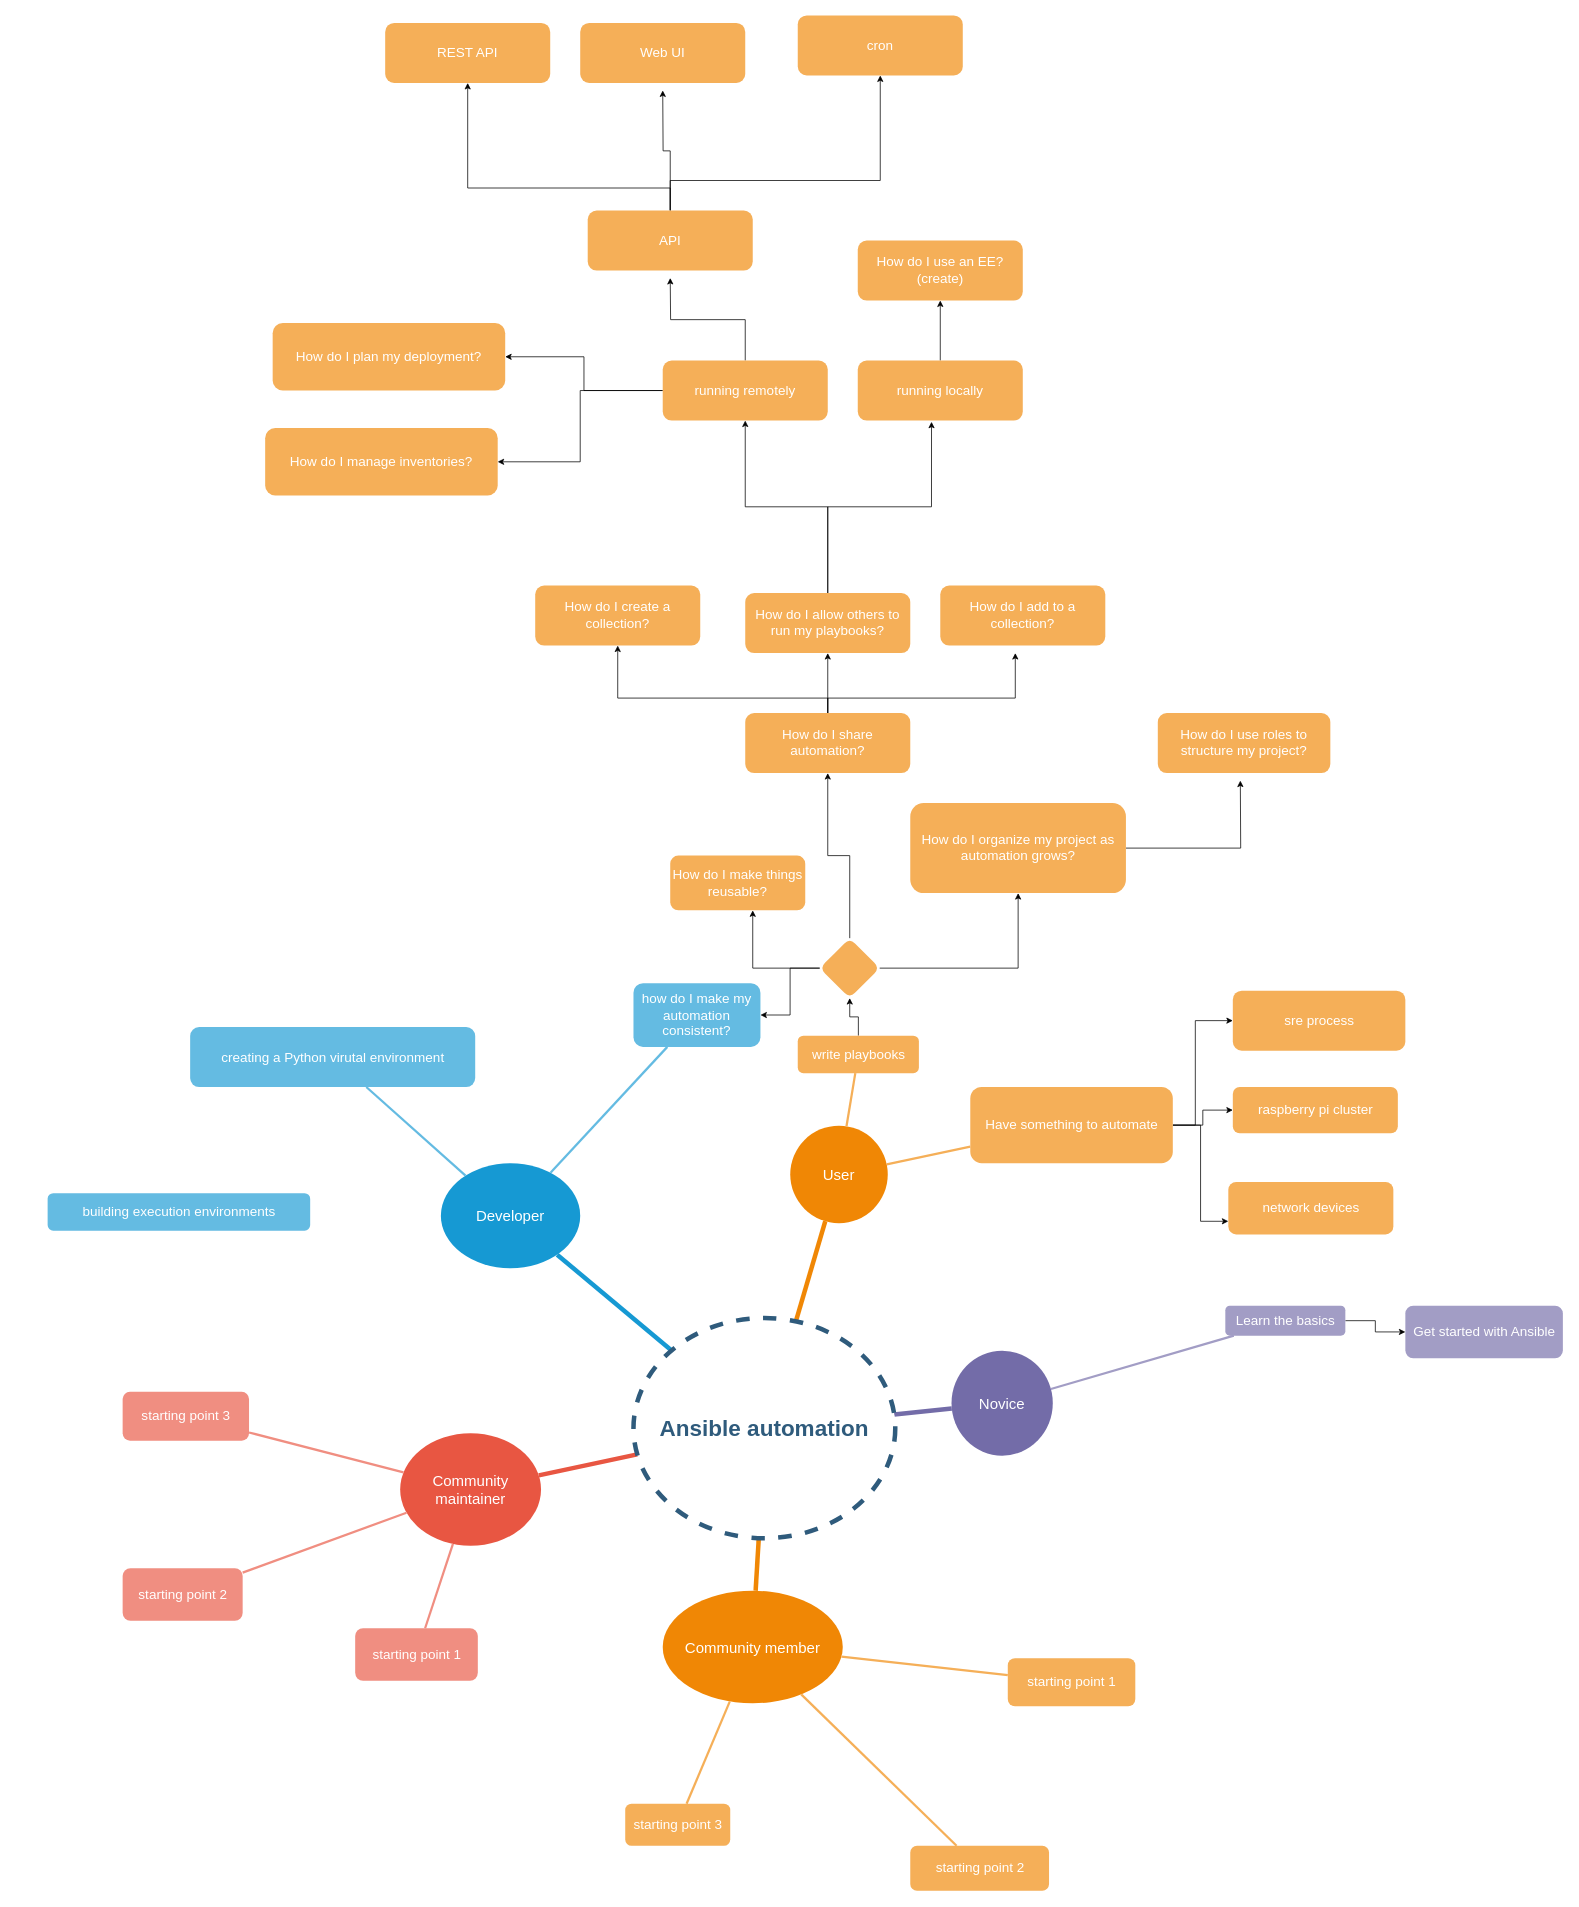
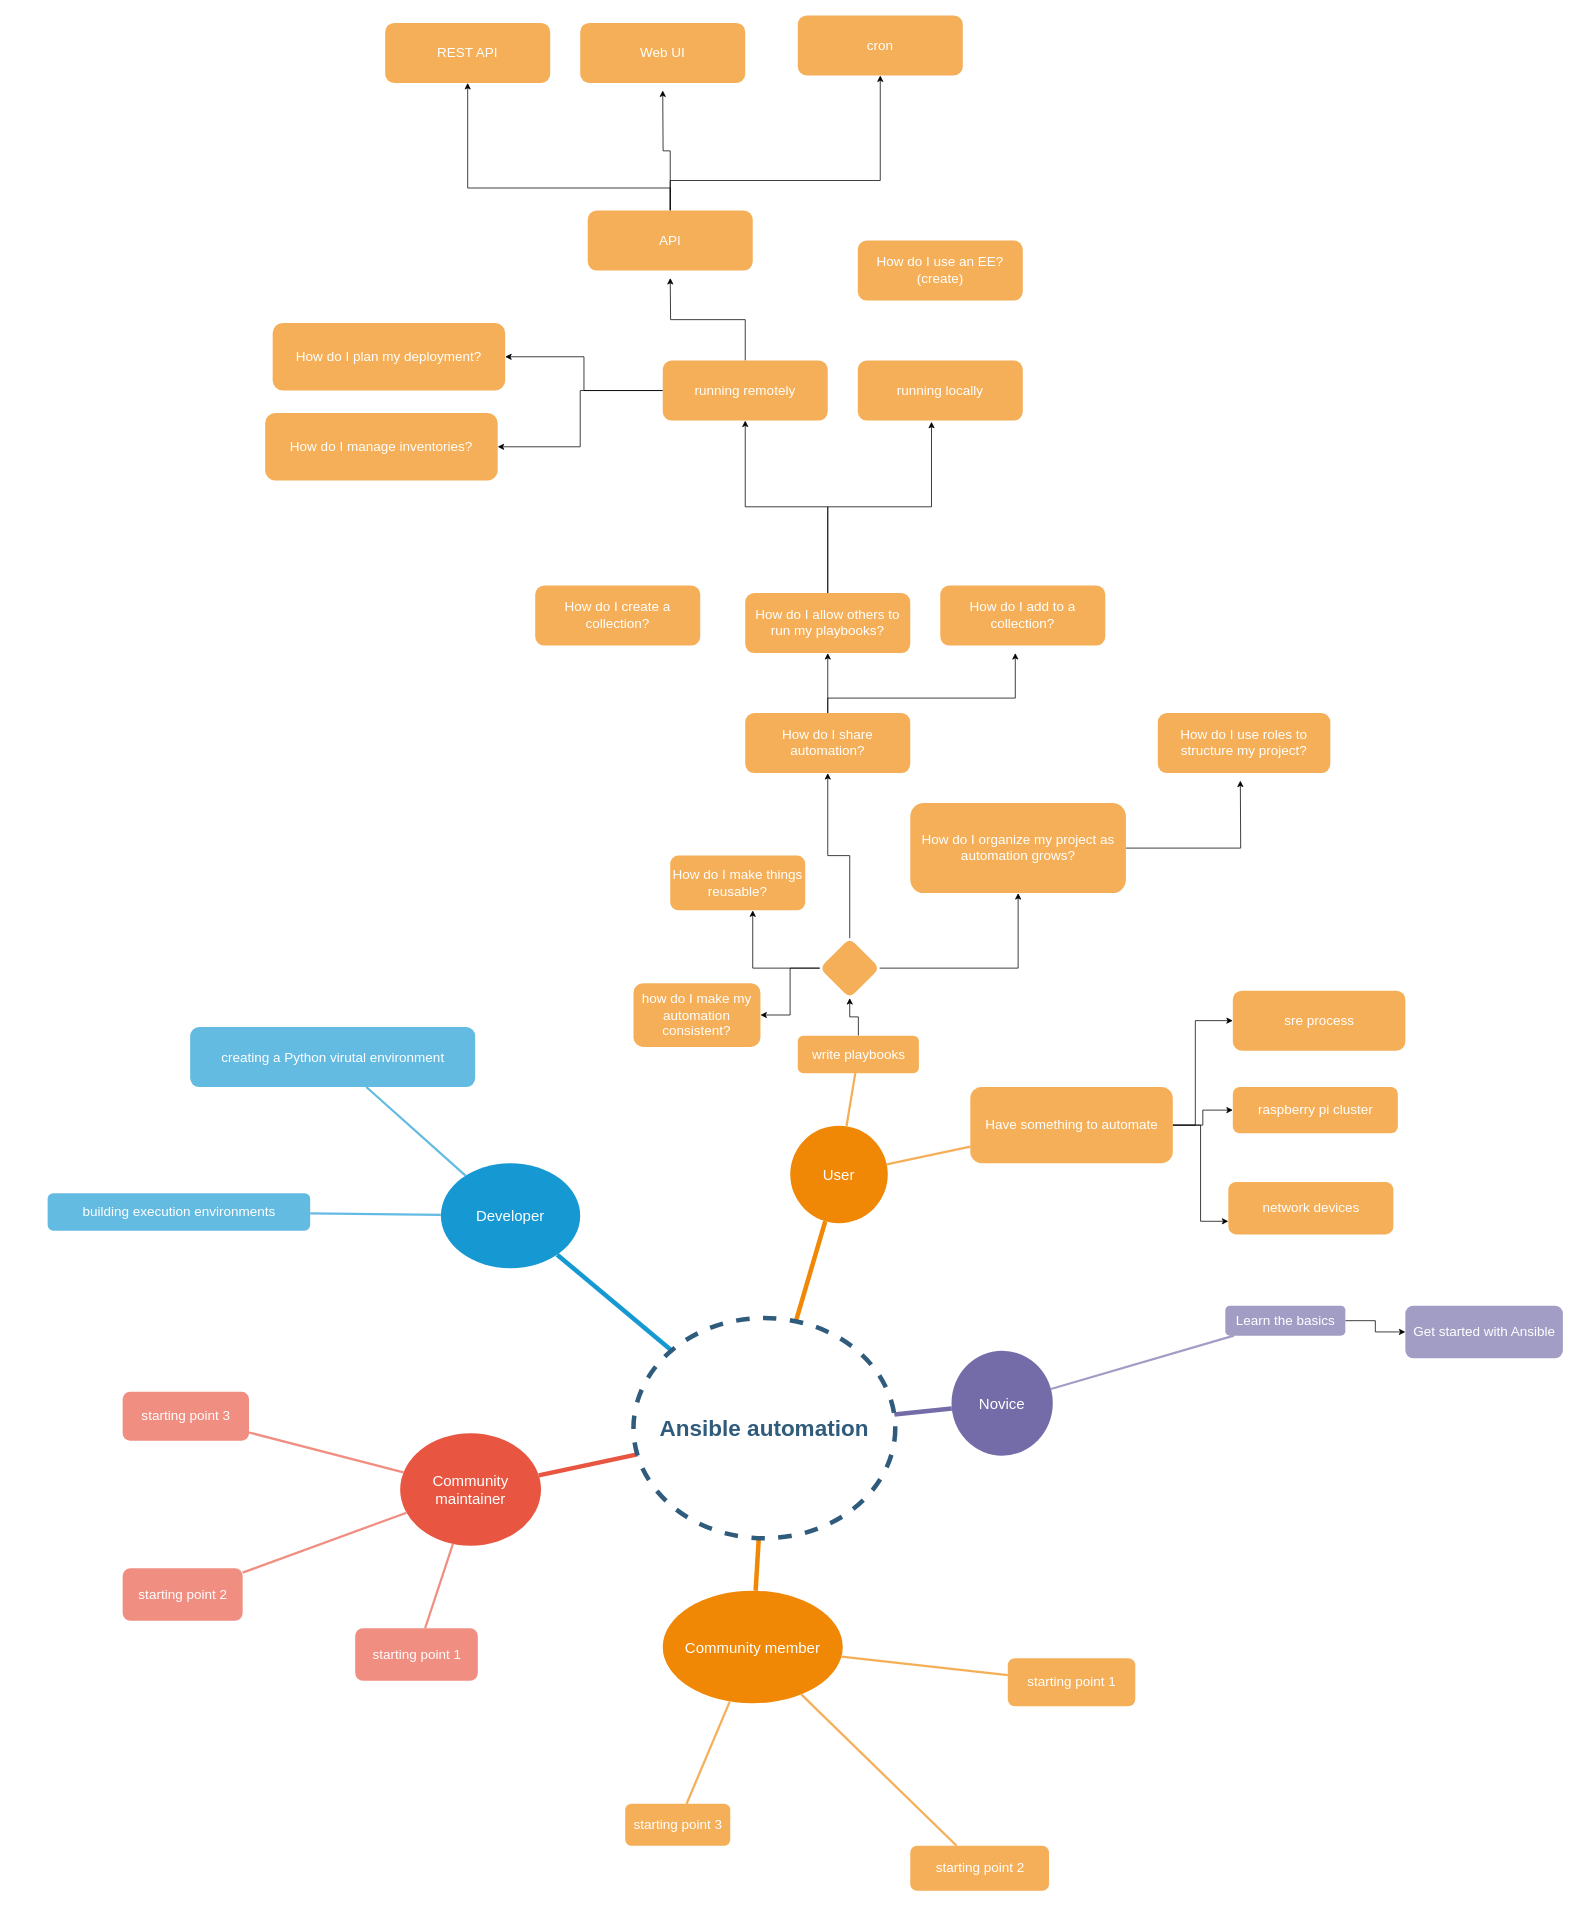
(940, 333) -> none
(381, 462) -> (381, 447)
(618, 675) -> none
(697, 1015) -> (697, 1015)
(608, 1110) -> (375, 1214)
